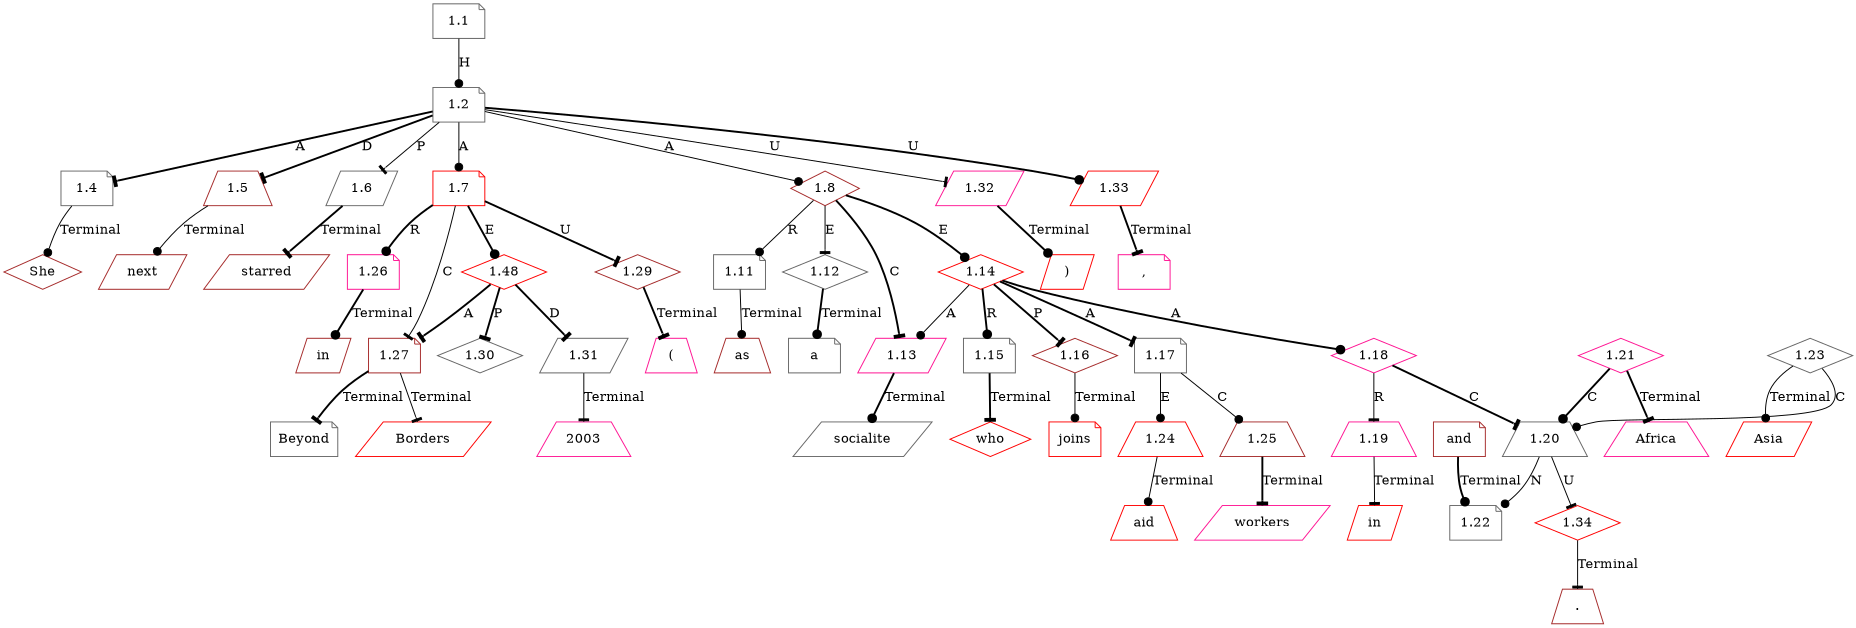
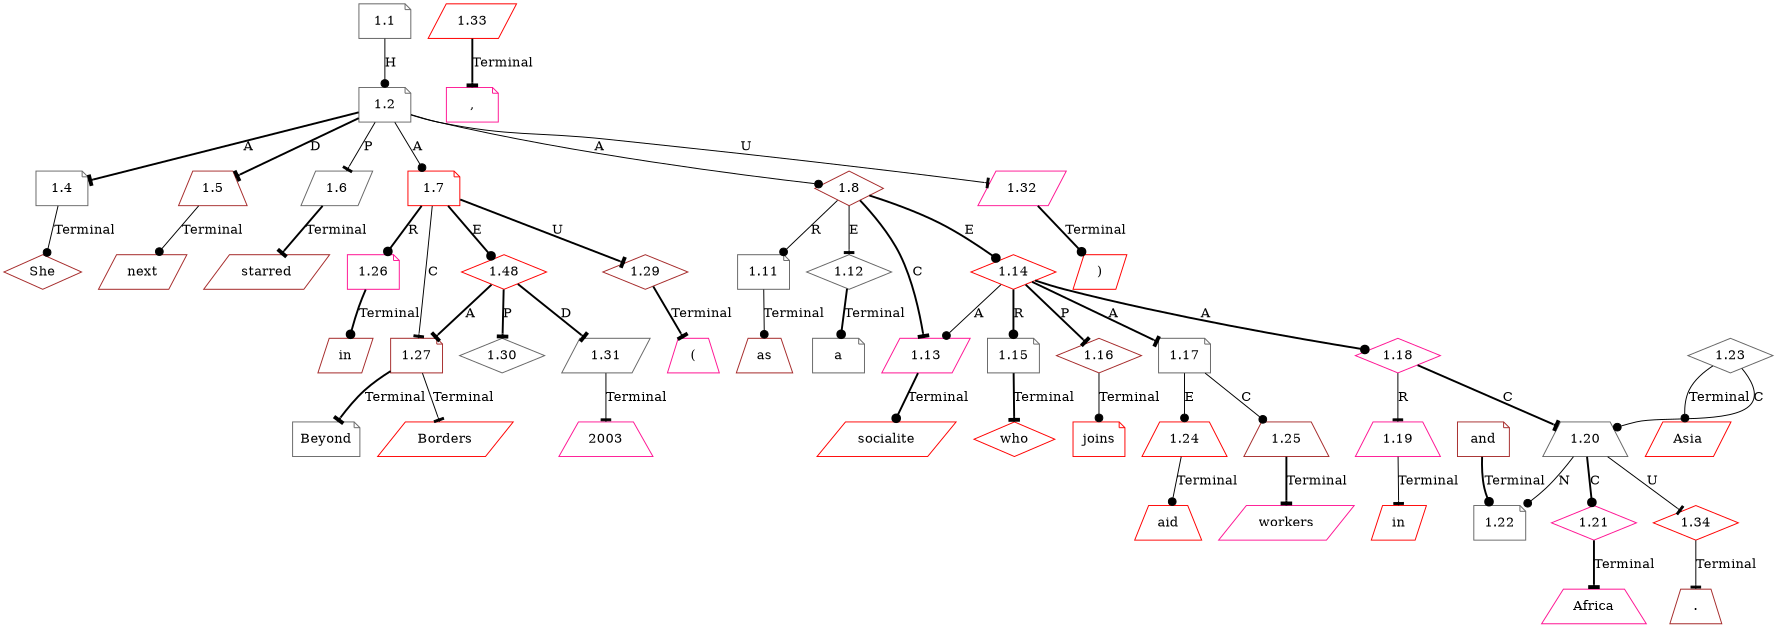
(781, 137) -> none
(1588, 392) -> (1589, 478)
(863, 439) -> (887, 439)
